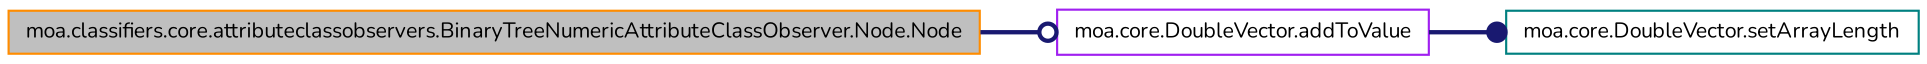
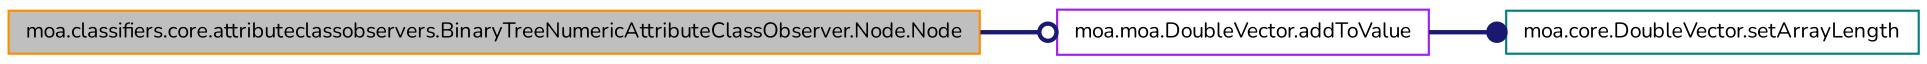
(1243, 32) -> (1243, 32)
